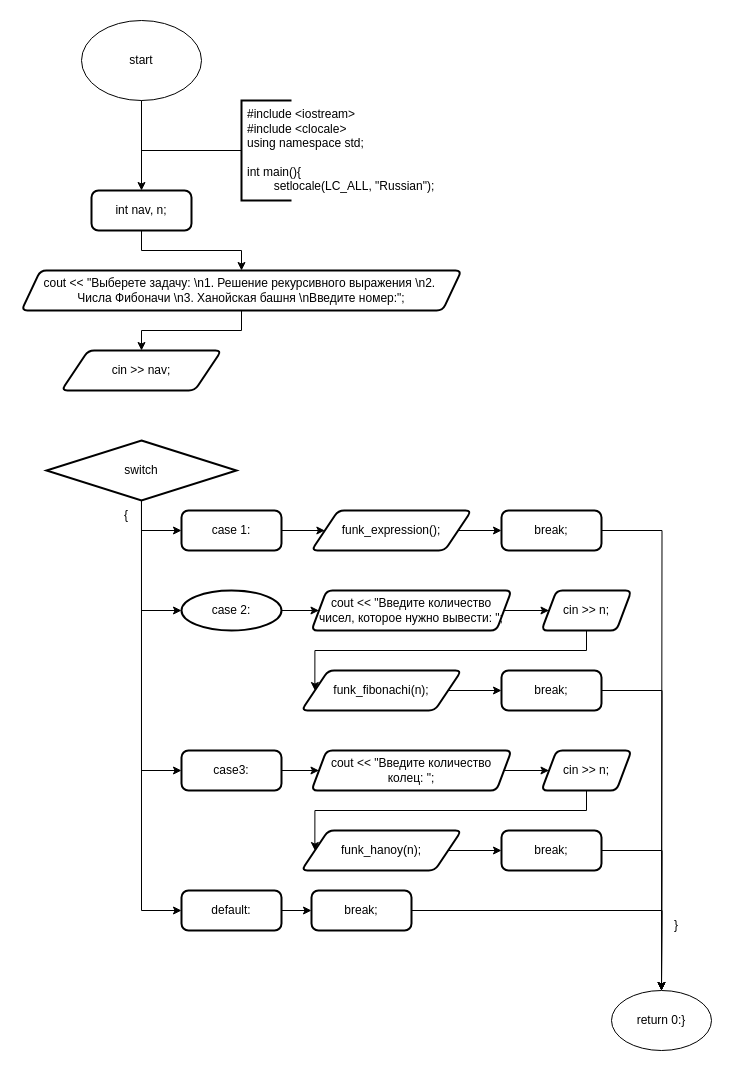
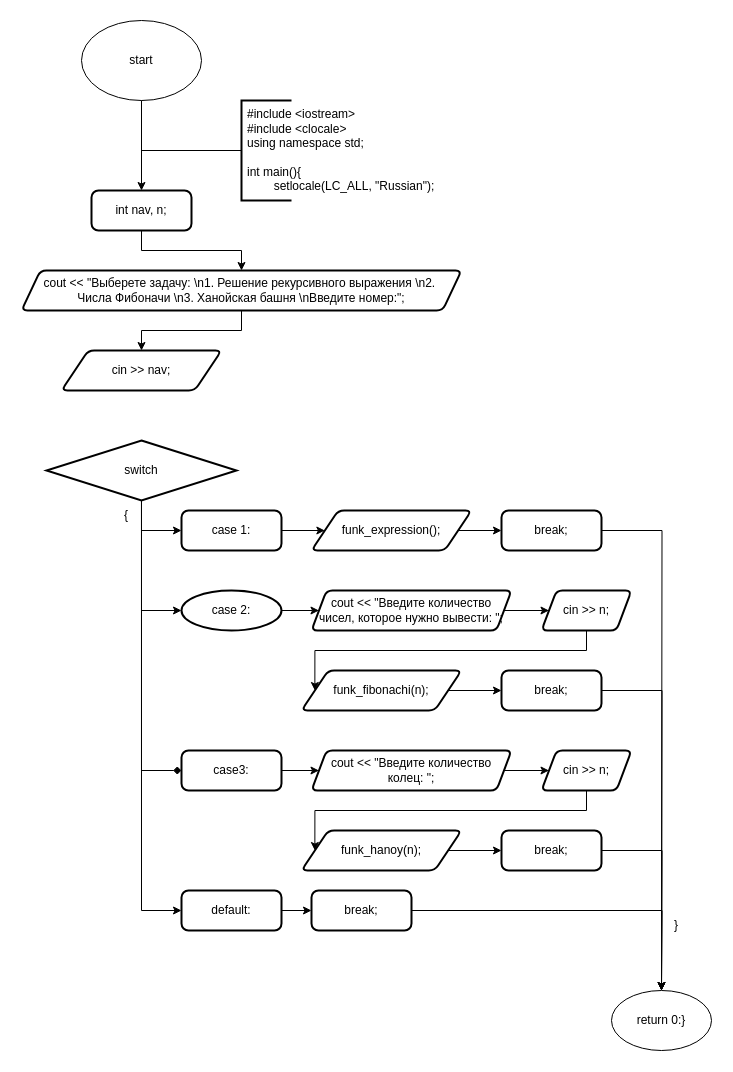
(173, 771) -> (173, 771)
